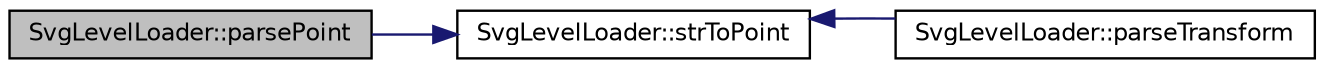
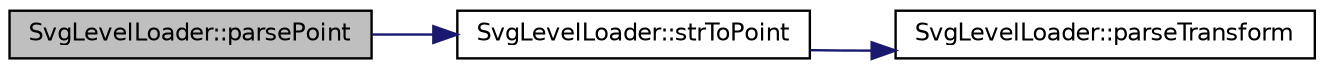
(865, 18) -> (841, 51)
